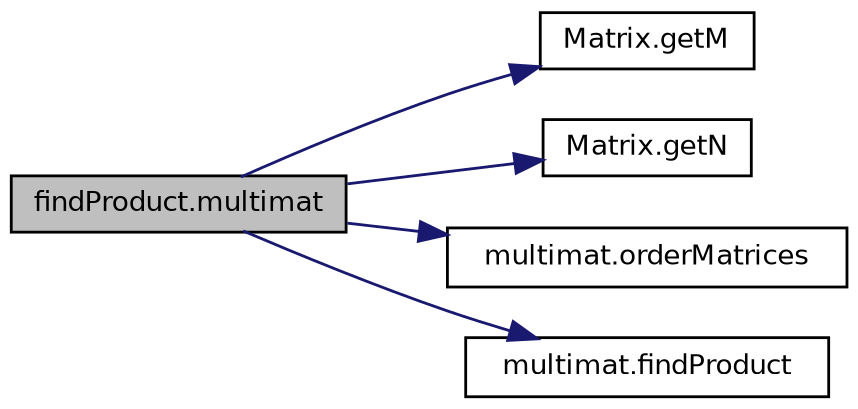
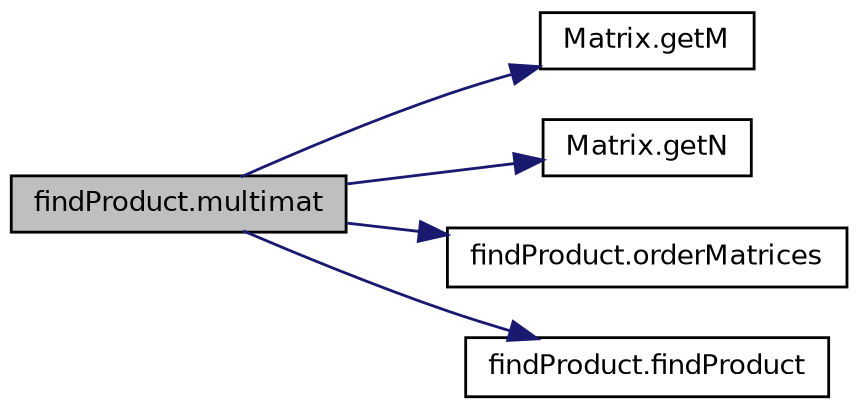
(647, 257) -> (647, 257)
(647, 367) -> (647, 367)
